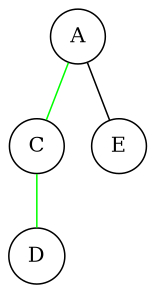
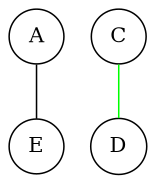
(57, 91) -> none
